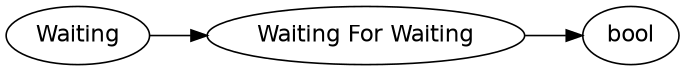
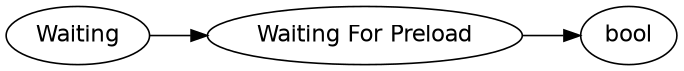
(366, 36) -> (365, 36)
